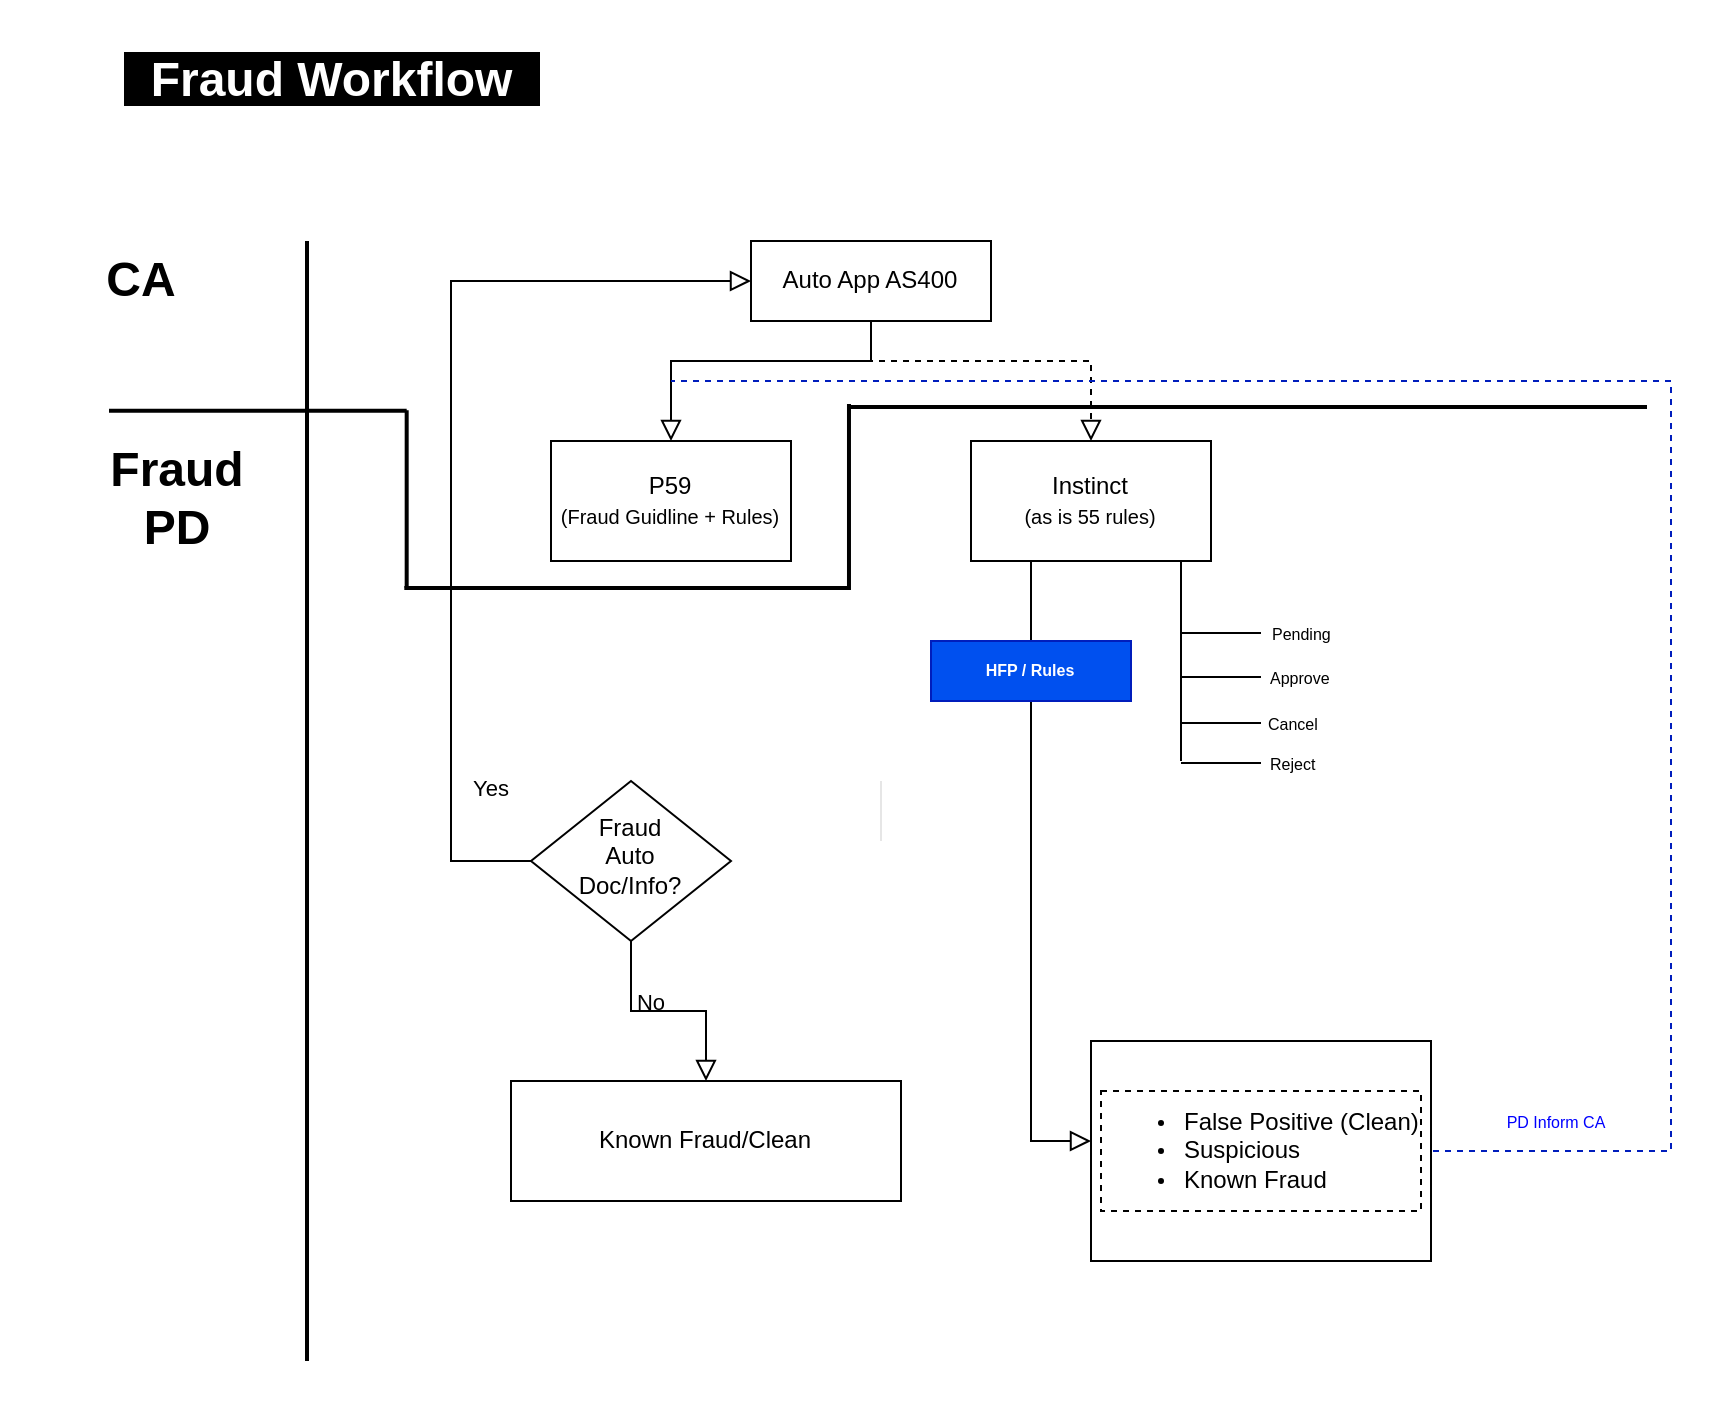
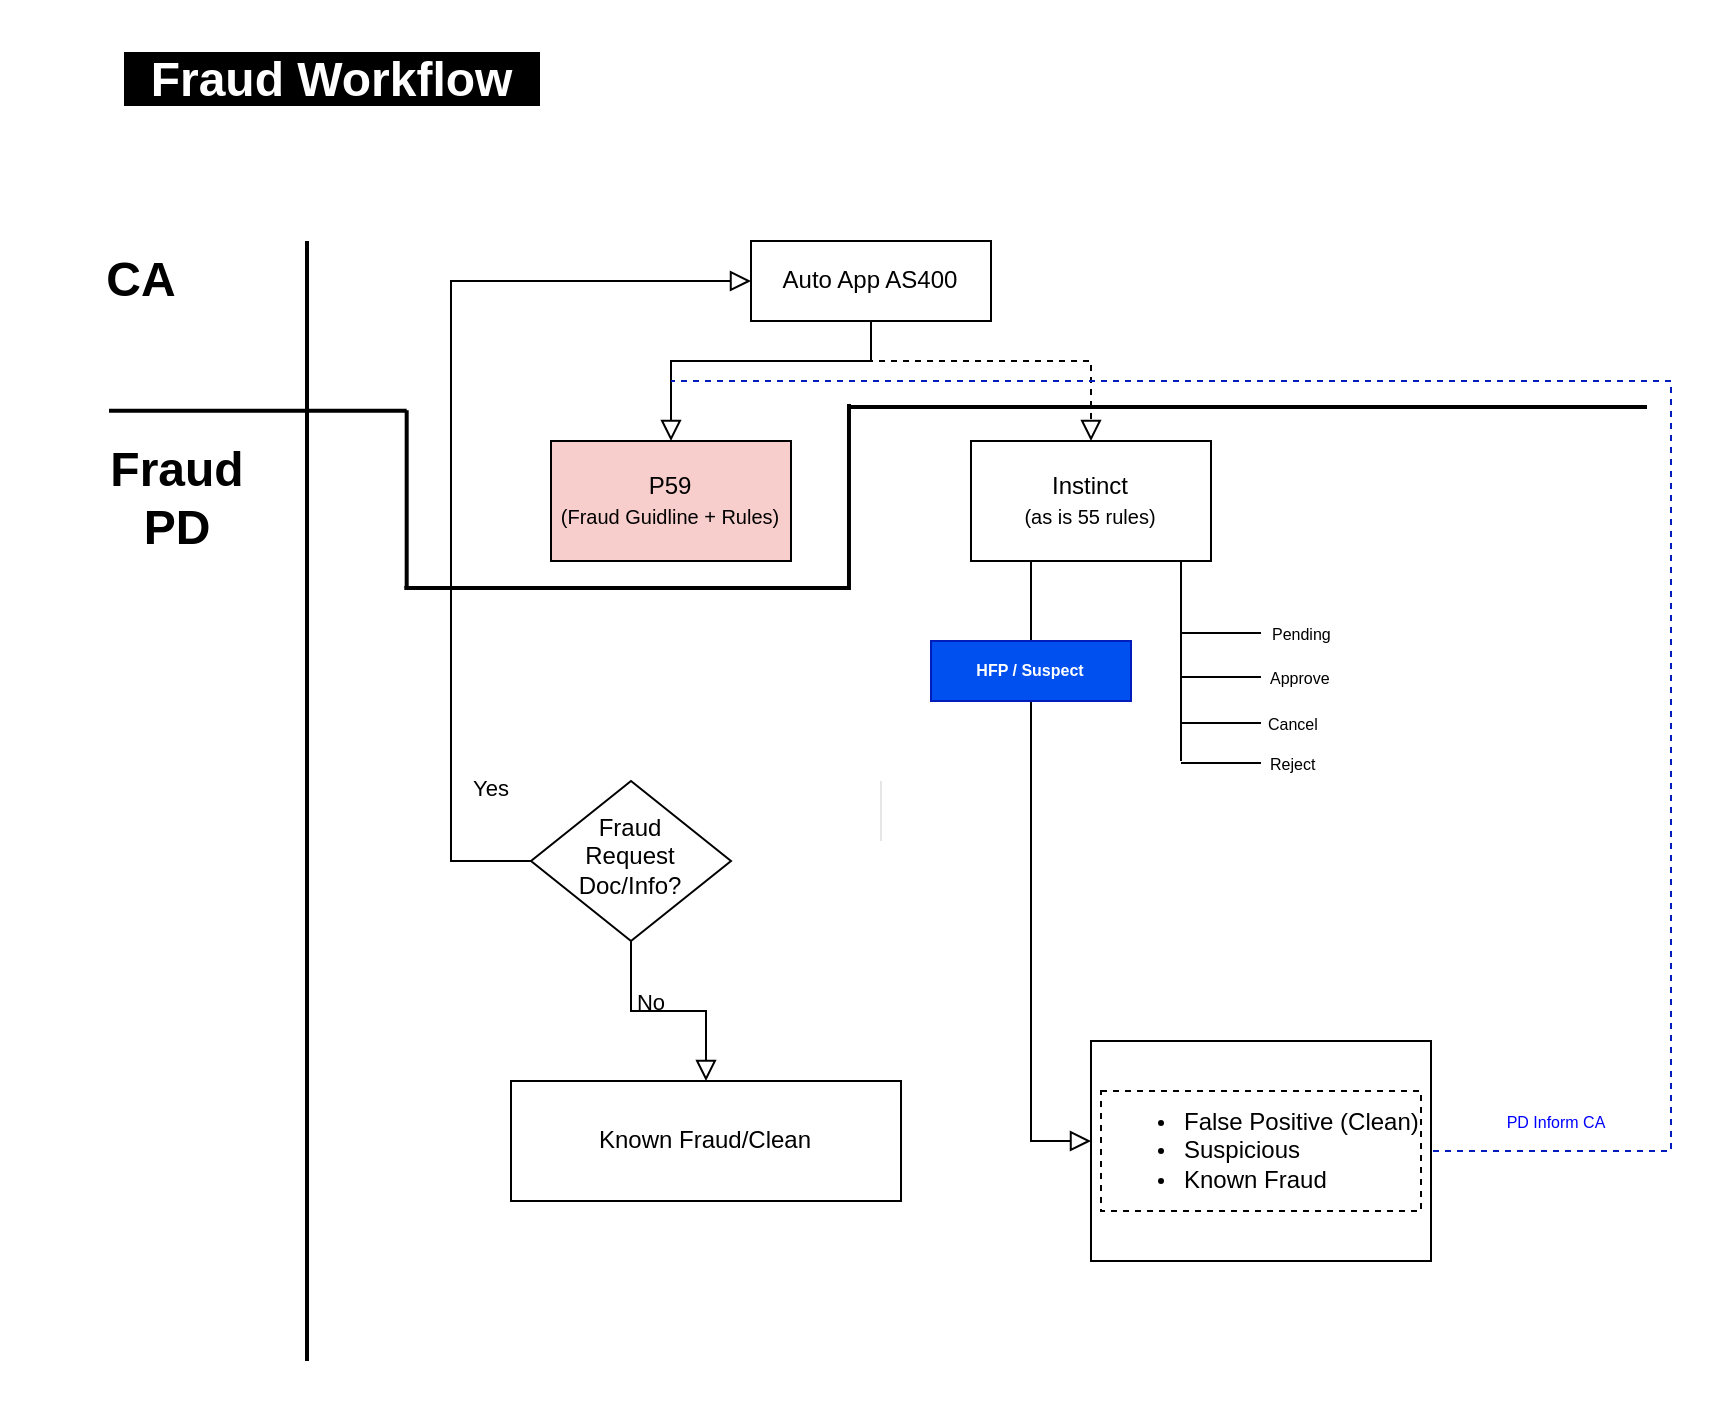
(671, 501) -> (671, 501)
(1031, 671) -> (1031, 671)
(631, 857) -> (631, 857)
